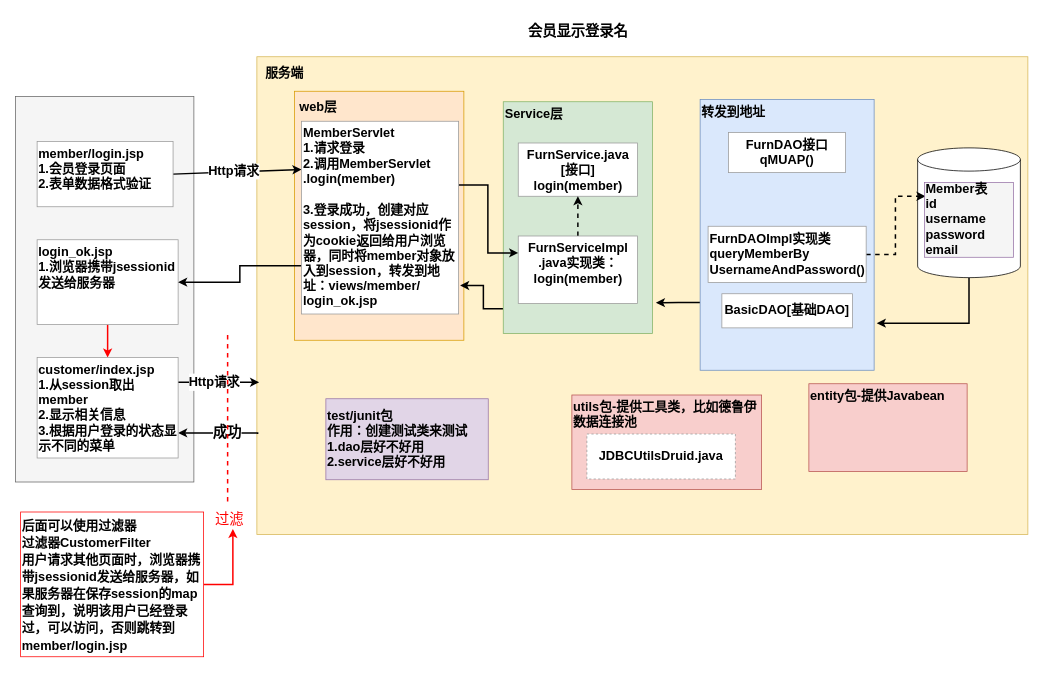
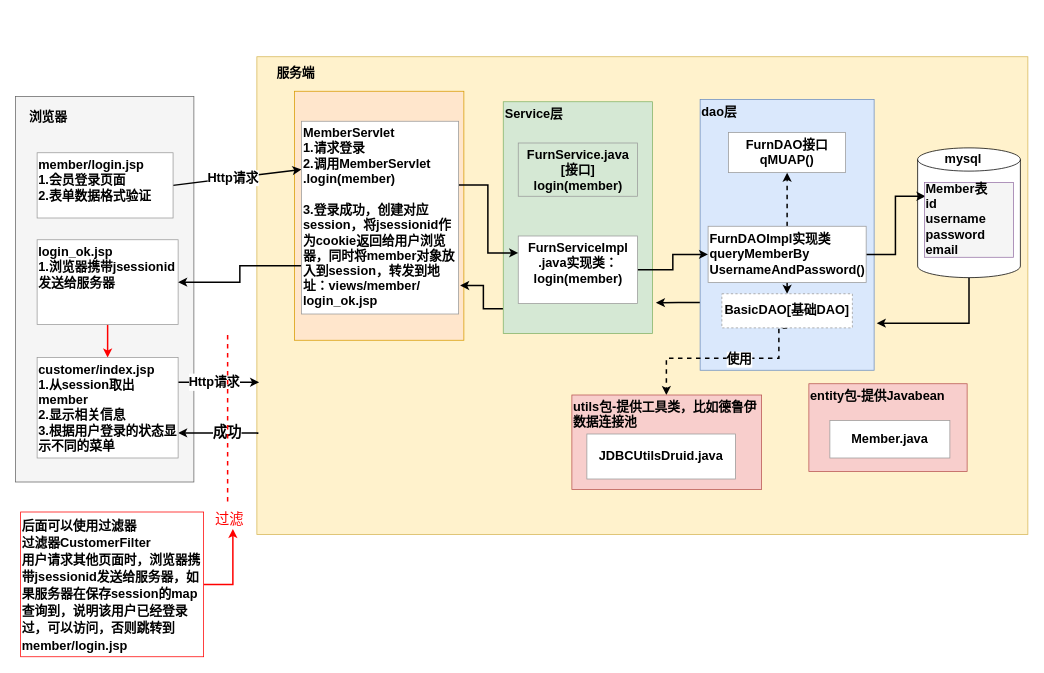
(578, 32) -> none
(285, 74) -> (296, 74)
(321, 106) -> none
(734, 112) -> (719, 112)
none -> (48, 117)
none -> (963, 159)
(578, 170) -> (578, 170)
(105, 174) -> (105, 185)
none -> (787, 203)
(578, 221) -> none
(895, 228) -> (895, 228)
none -> (673, 266)
none -> (787, 284)
(787, 311) -> (787, 311)
none -> (727, 358)
(407, 439) -> none
none -> (890, 439)
(661, 456) -> (661, 456)
